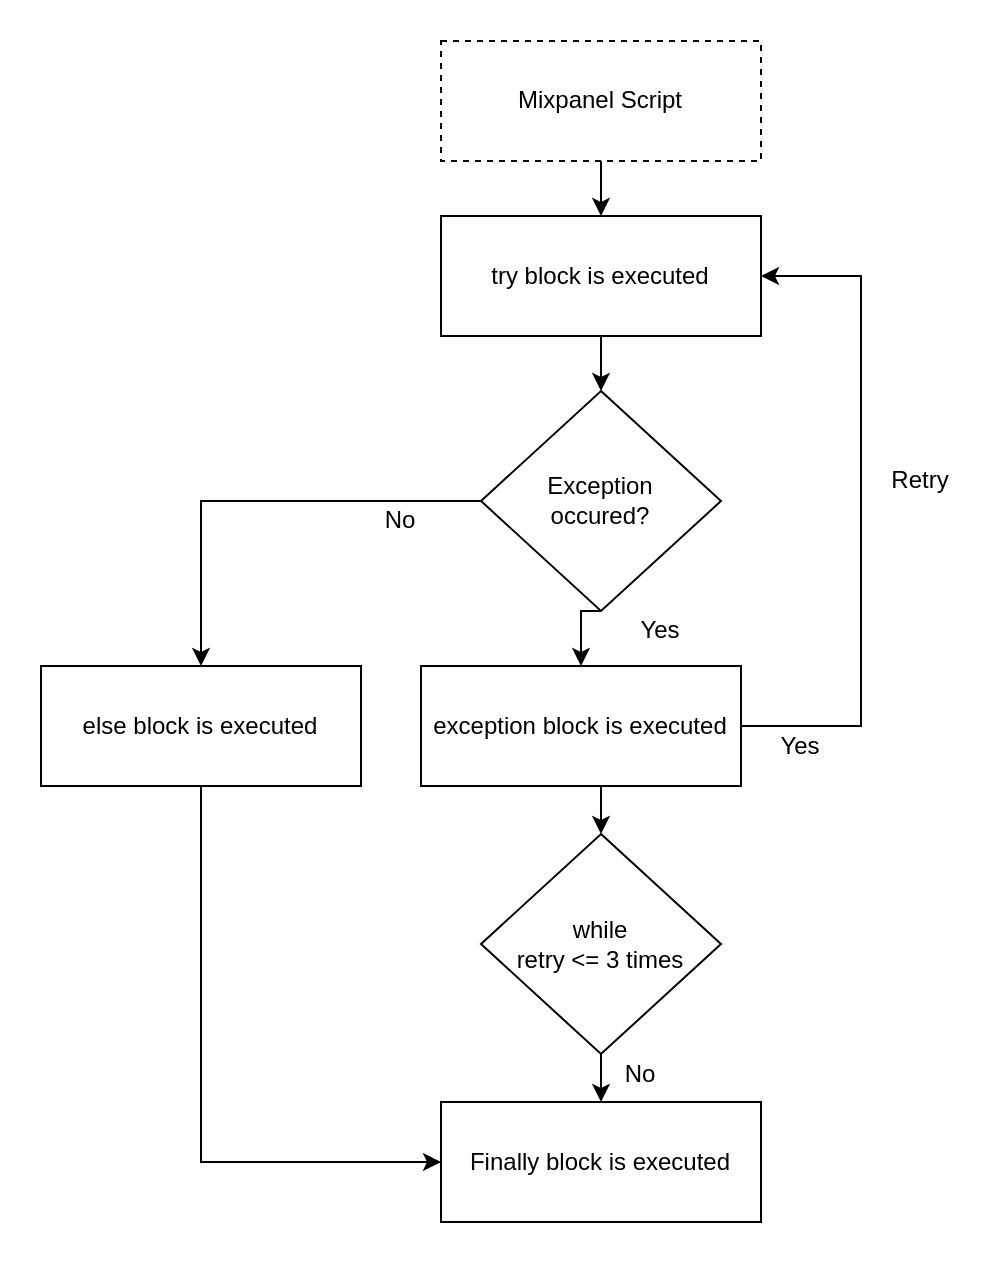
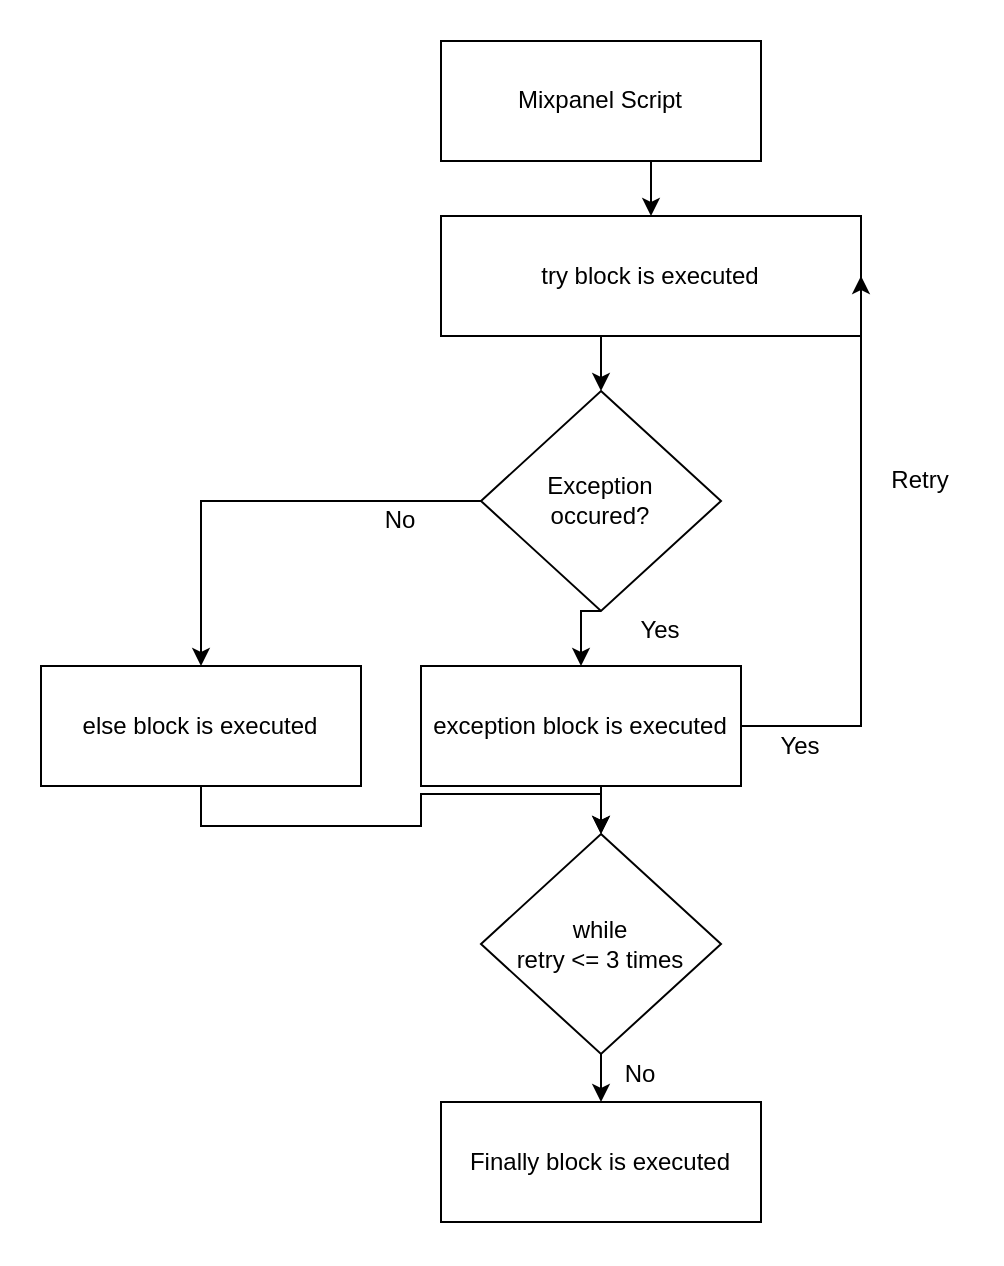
(601, 101) -> (601, 101)
(601, 276) -> (651, 276)
(201, 1106) -> (414, 826)
